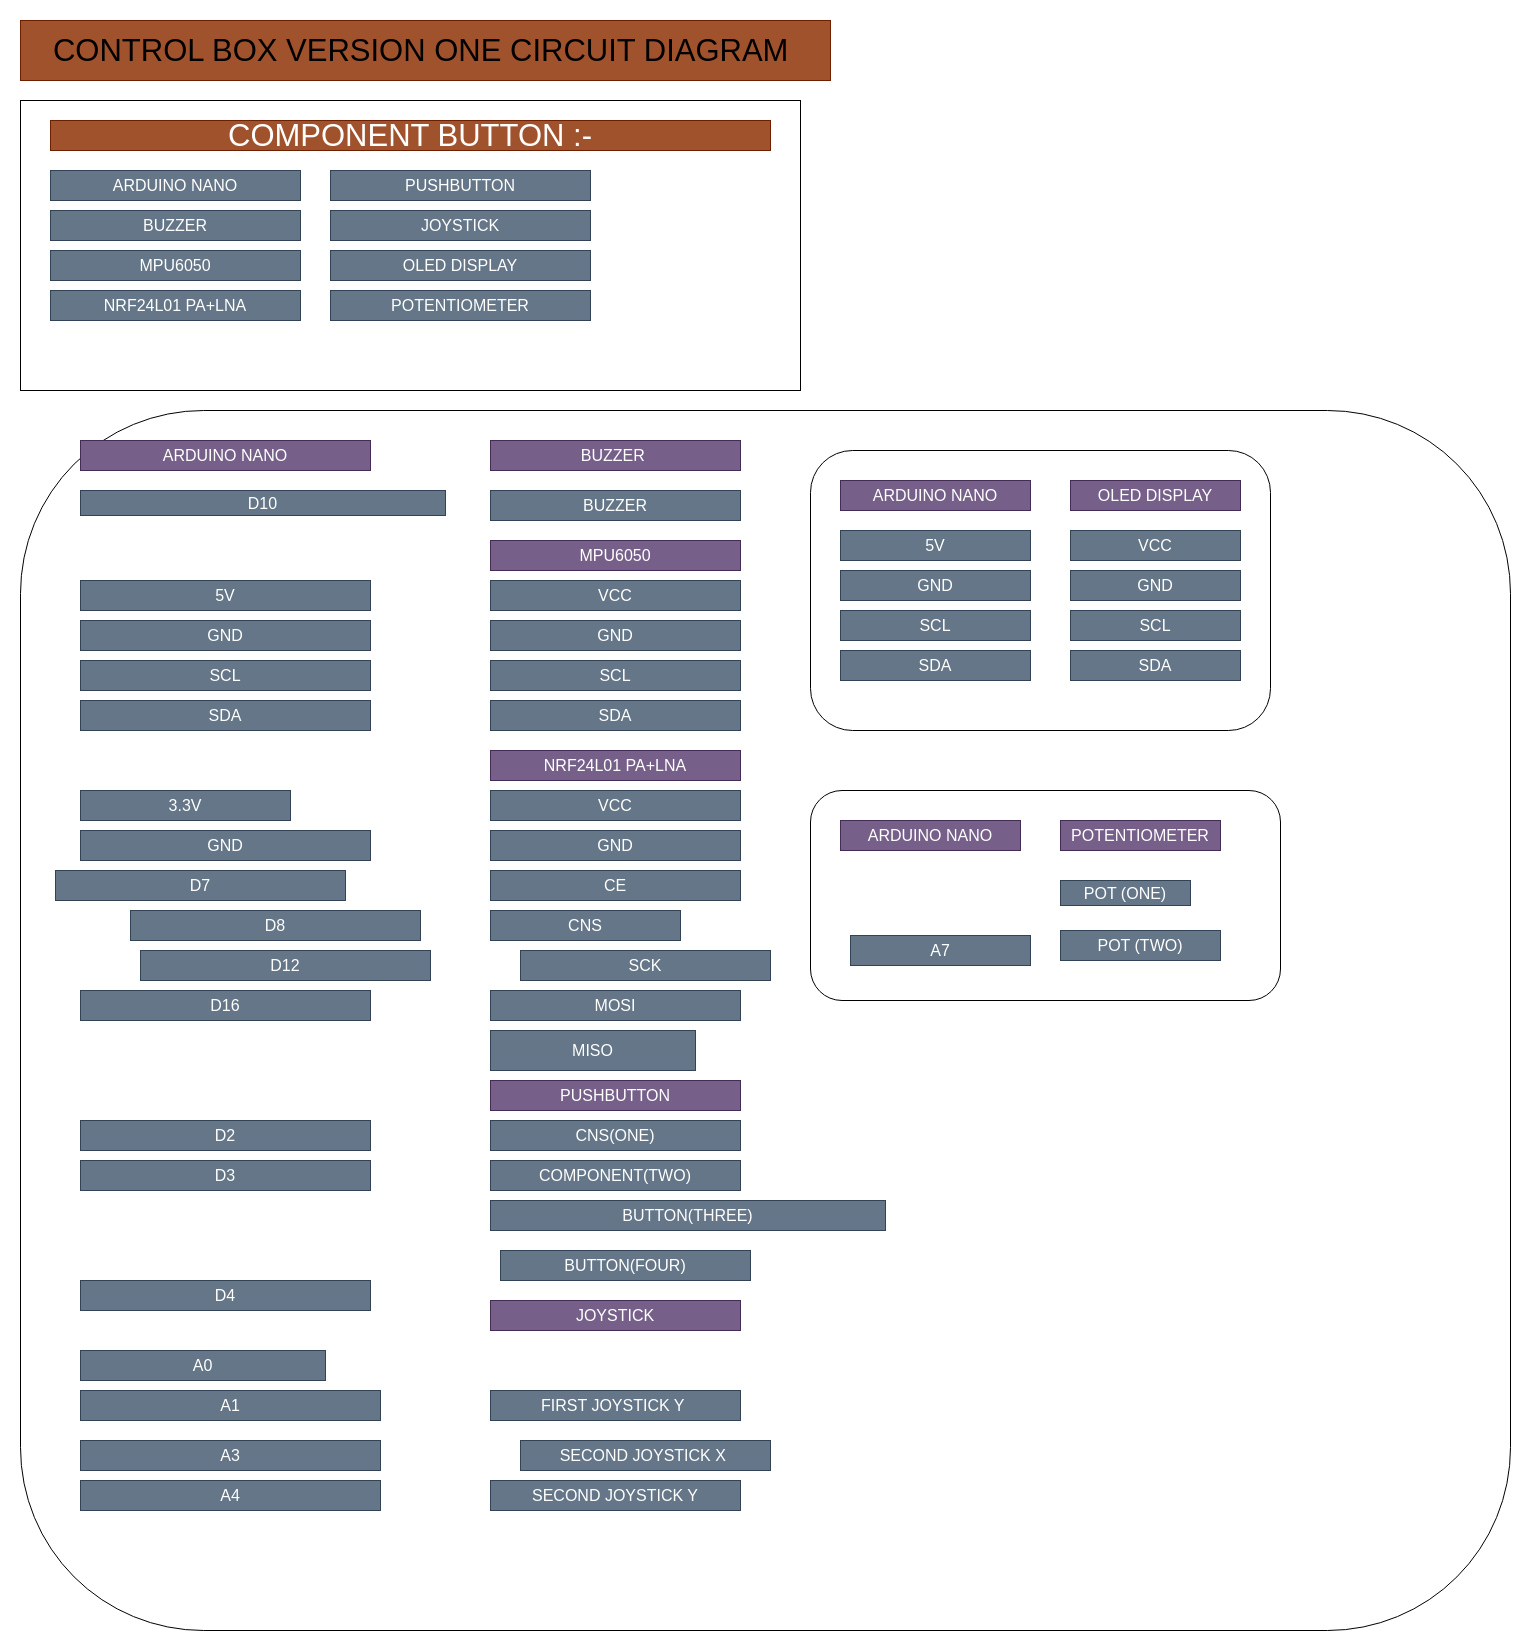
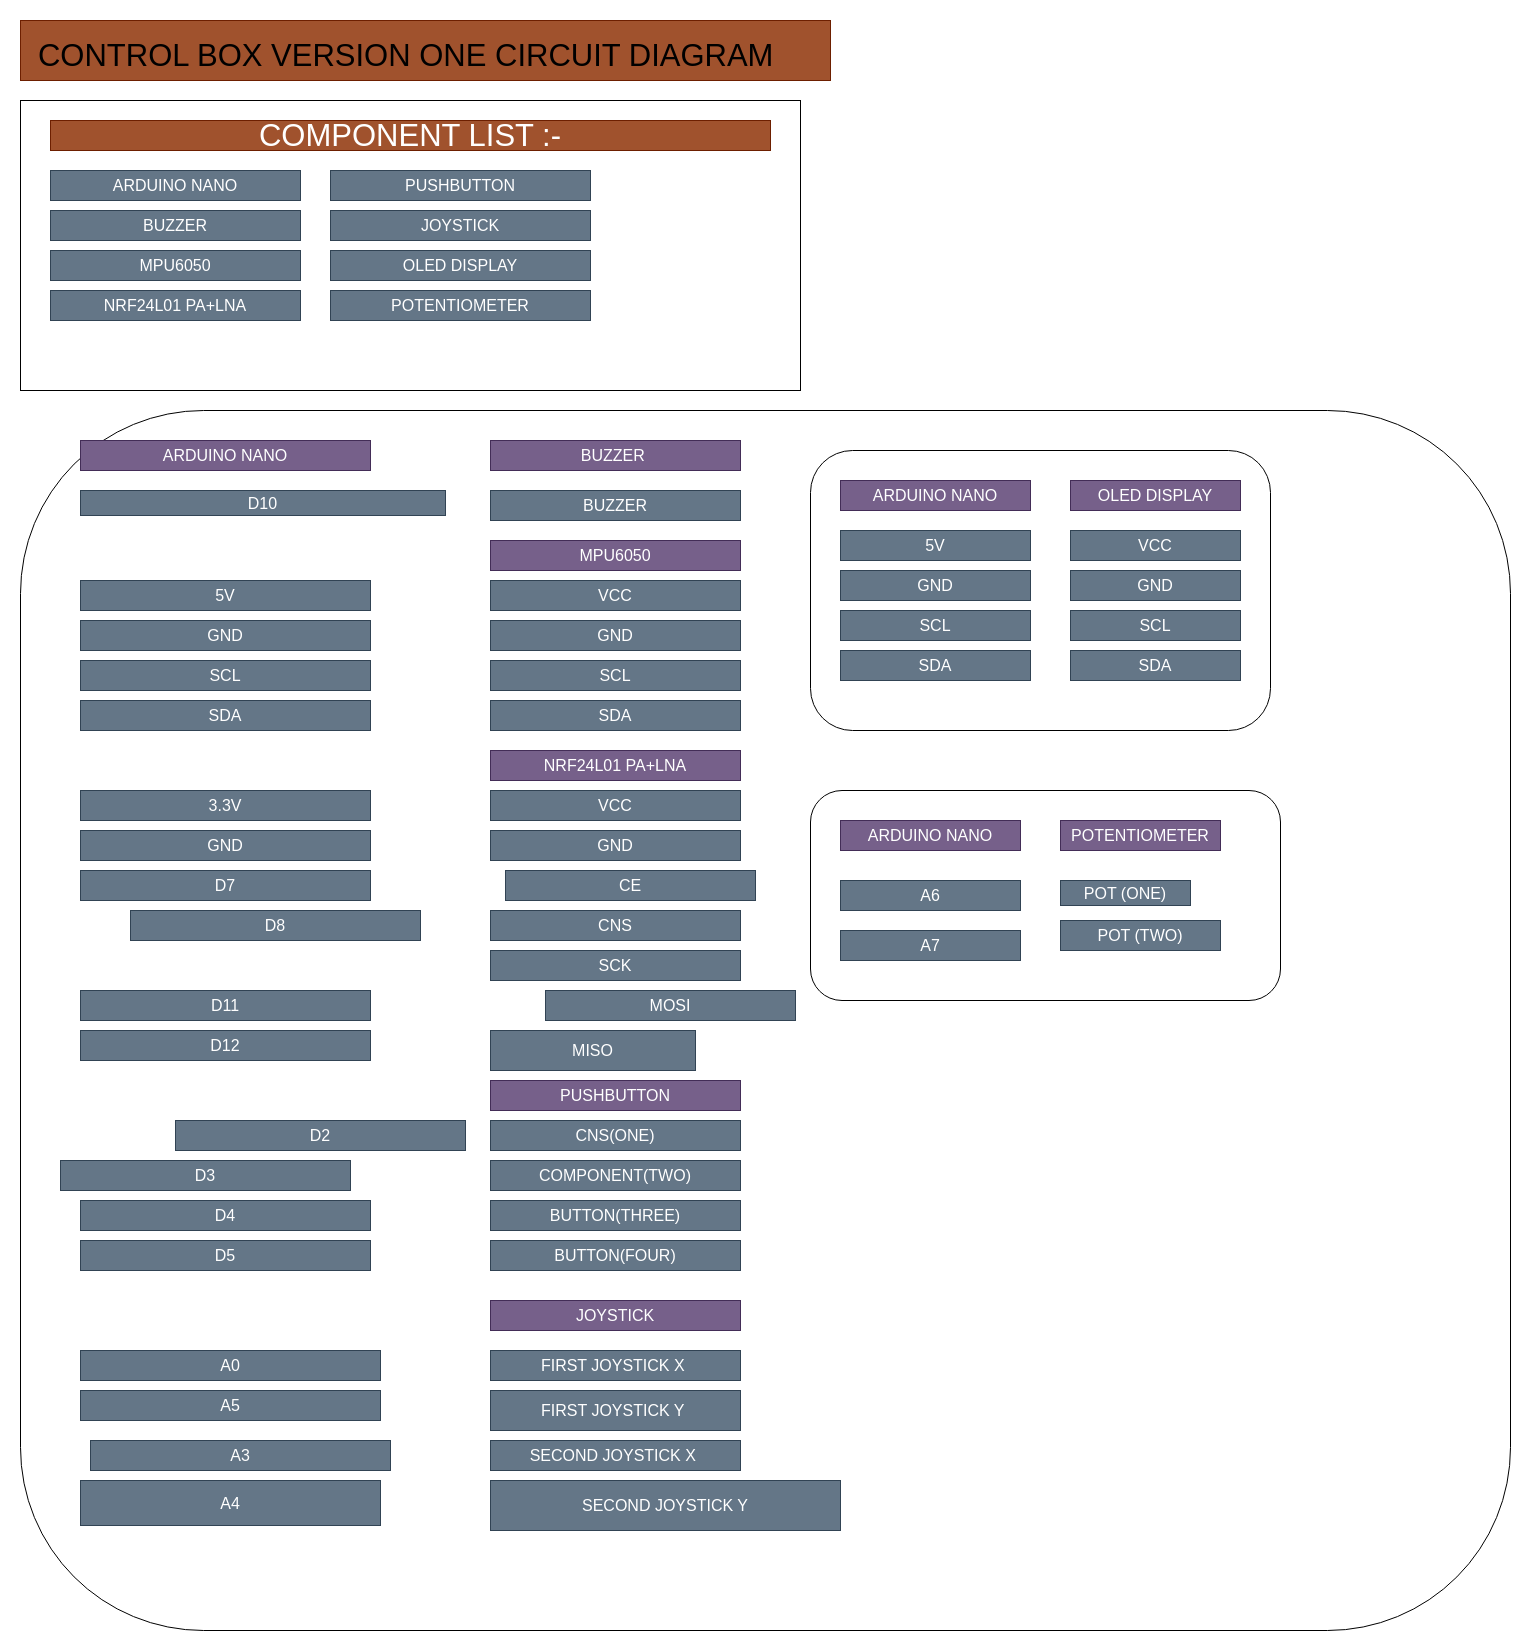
(426, 51) -> (411, 56)
(411, 136) -> (411, 136)
(186, 806) -> (226, 806)
(201, 886) -> (226, 886)
(616, 886) -> (631, 886)
none -> (931, 896)
(586, 926) -> (616, 926)
(1141, 946) -> (1141, 936)
(941, 951) -> (931, 946)
(286, 966) -> (226, 1046)
(646, 966) -> (616, 966)
(226, 1006) -> (226, 1006)
(616, 1006) -> (671, 1006)
(226, 1136) -> (321, 1136)
(226, 1176) -> (206, 1176)
(688, 1216) -> (616, 1216)
none -> (226, 1256)
(626, 1266) -> (616, 1256)
(226, 1296) -> (226, 1216)
(203, 1366) -> (231, 1366)
none -> (616, 1366)
(231, 1406) -> (231, 1406)
(616, 1406) -> (616, 1411)
(231, 1456) -> (241, 1456)
(646, 1456) -> (616, 1456)
(231, 1496) -> (231, 1503)
(616, 1496) -> (666, 1506)
